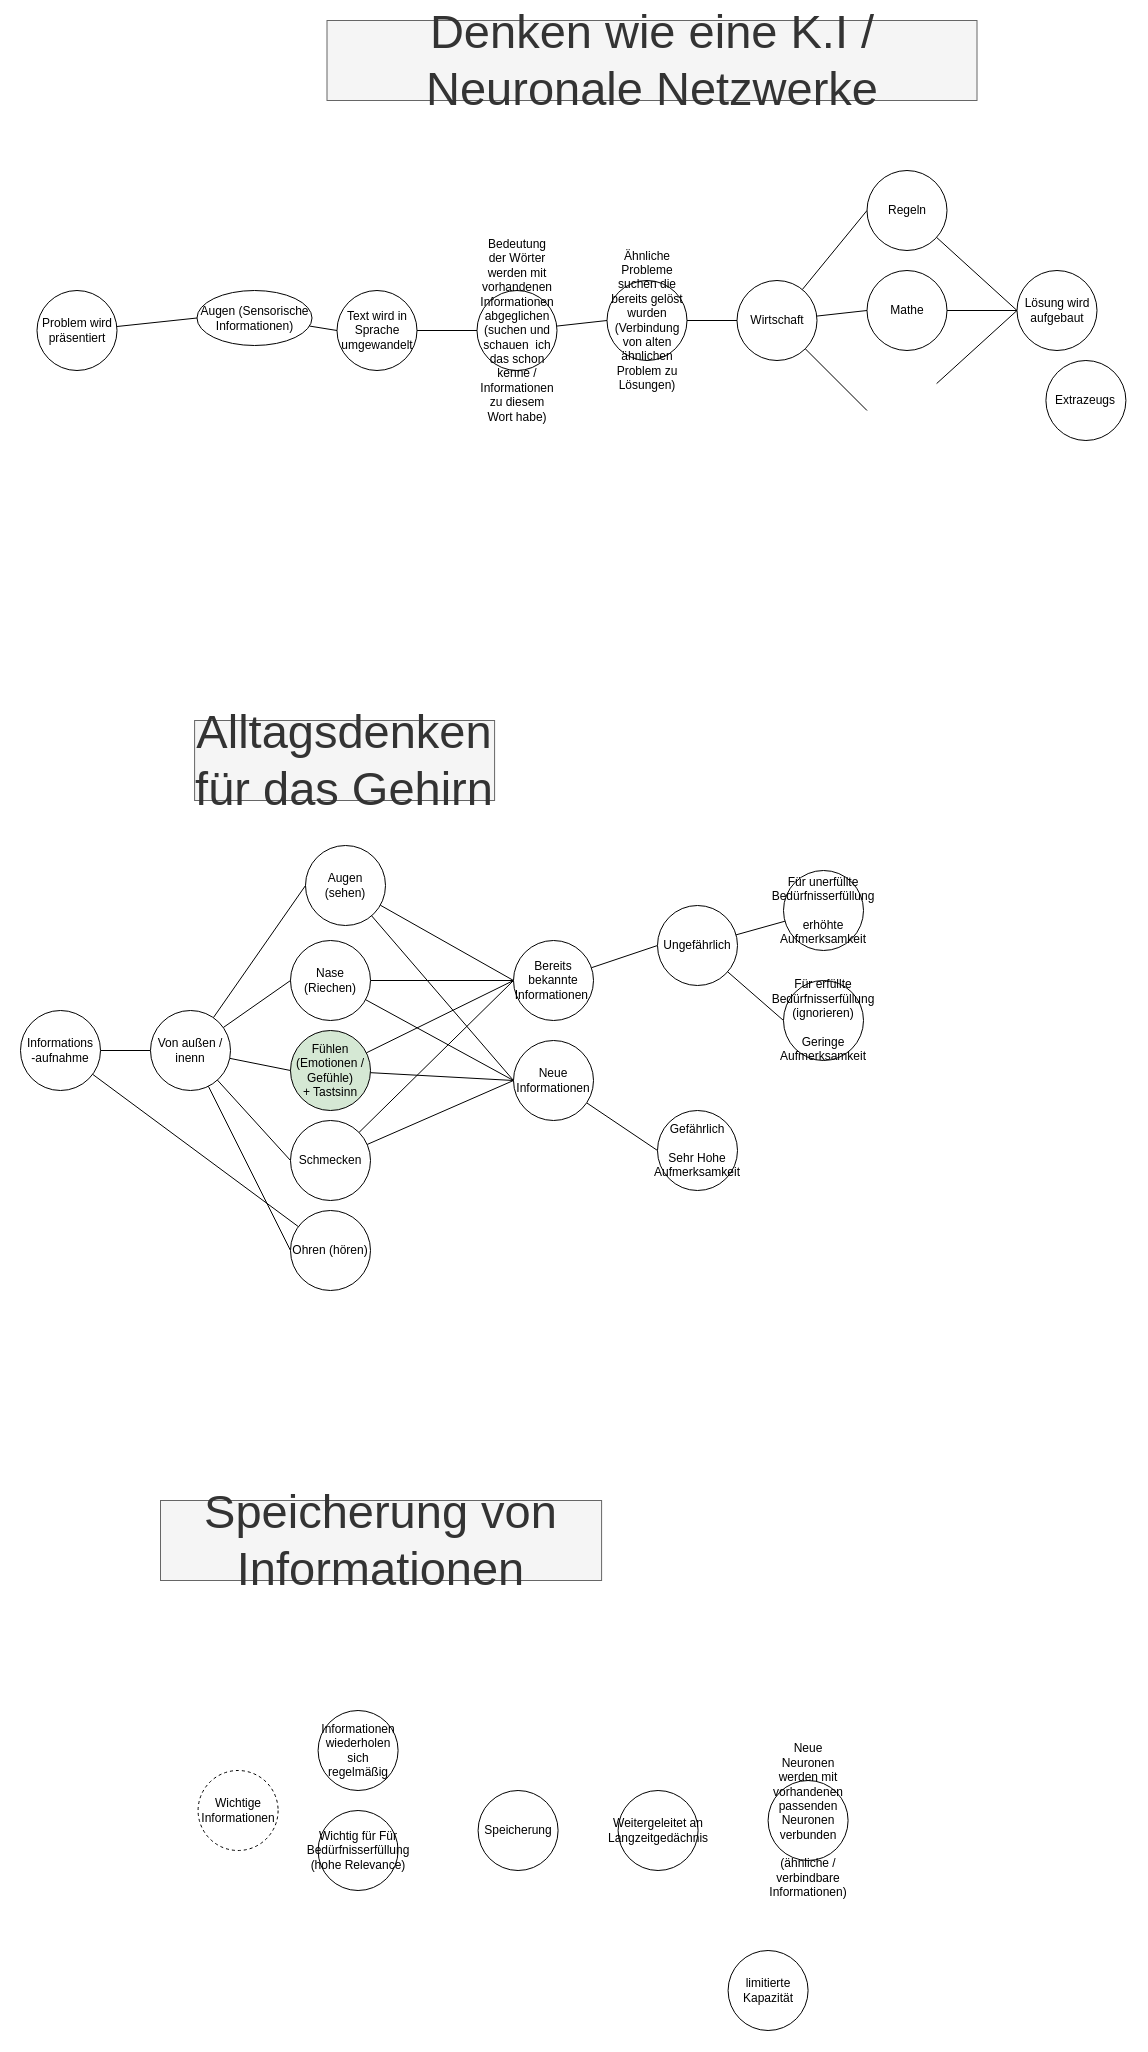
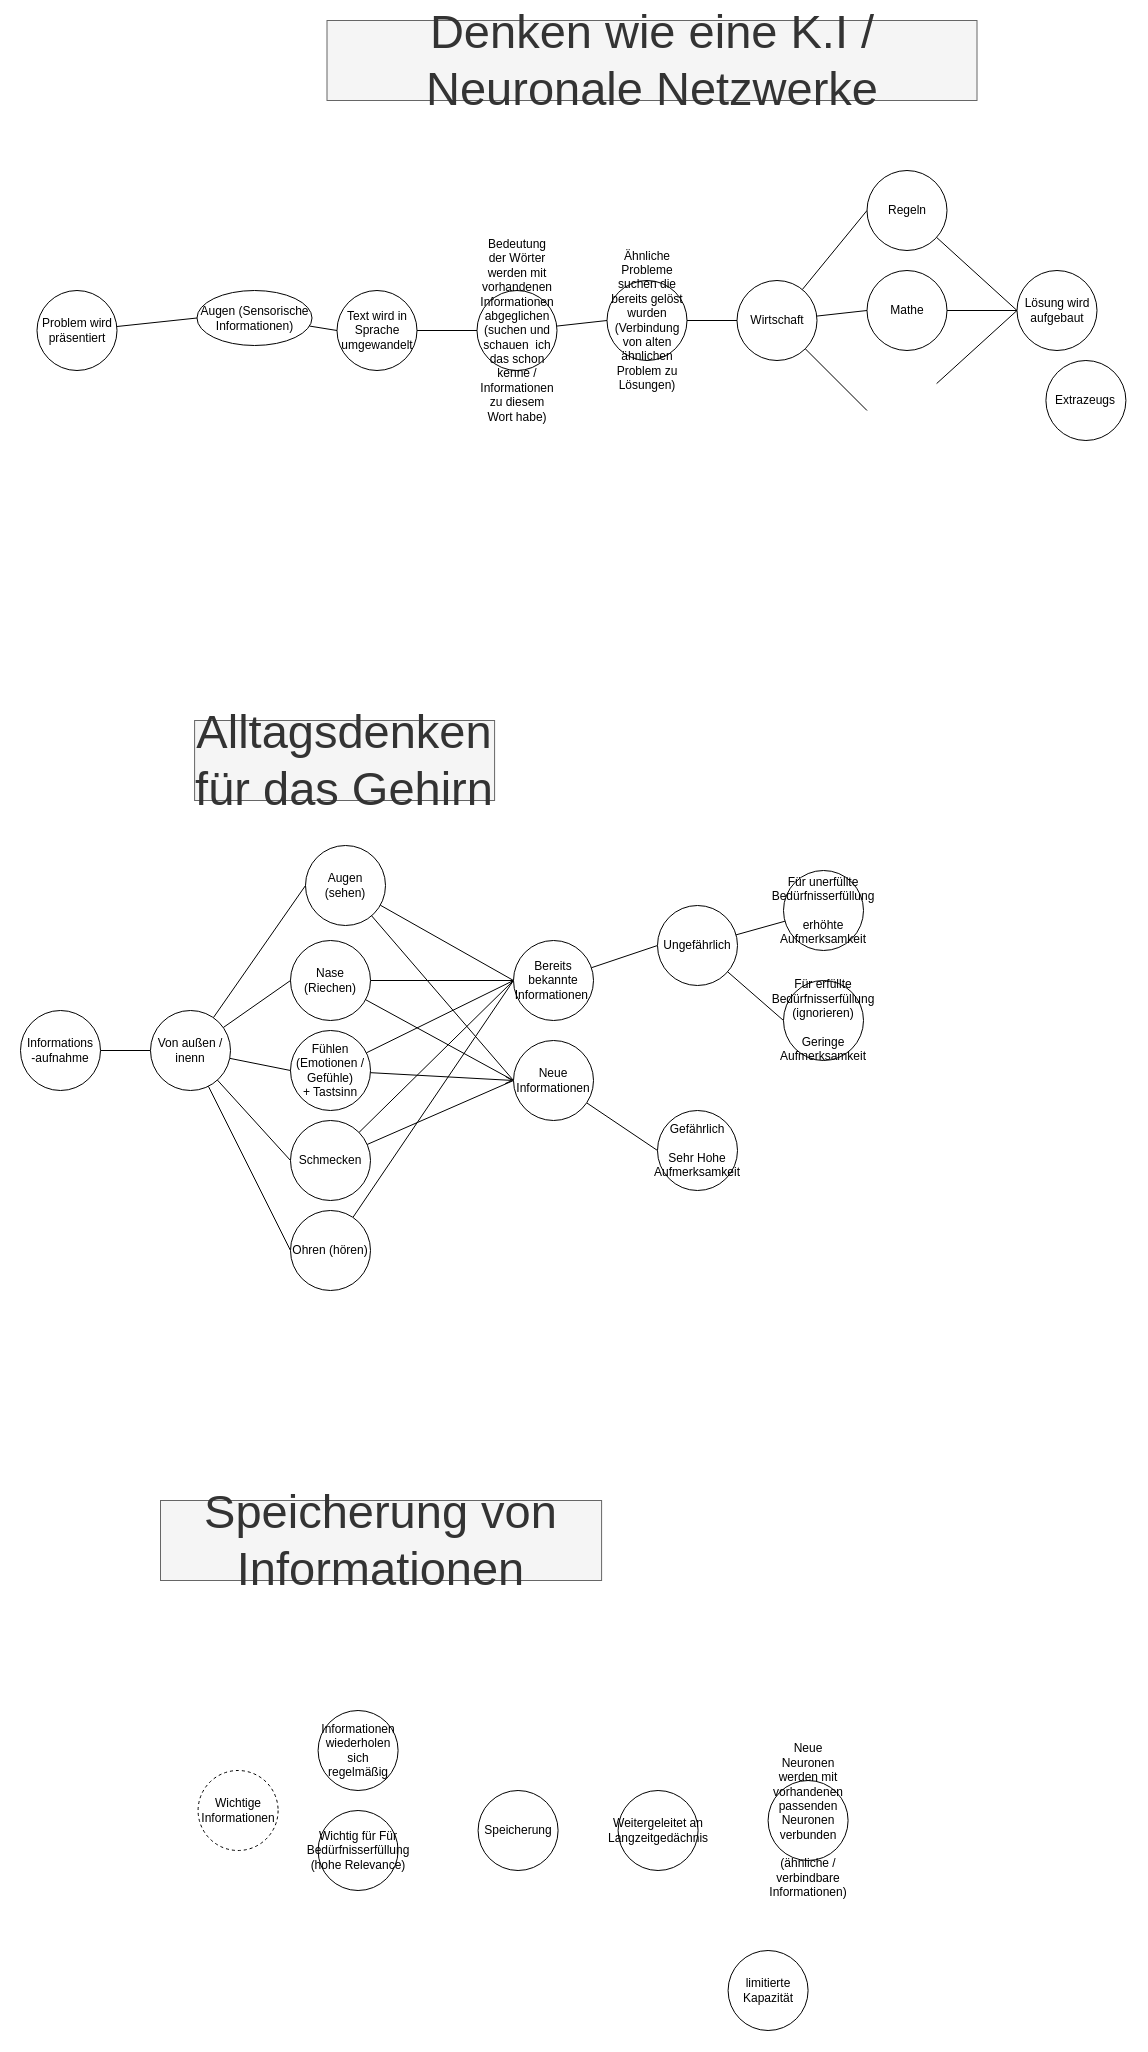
(331, 1071) -> (331, 1071)
(507, 1080) -> (507, 1080)
(196, 1150) -> (433, 1099)
